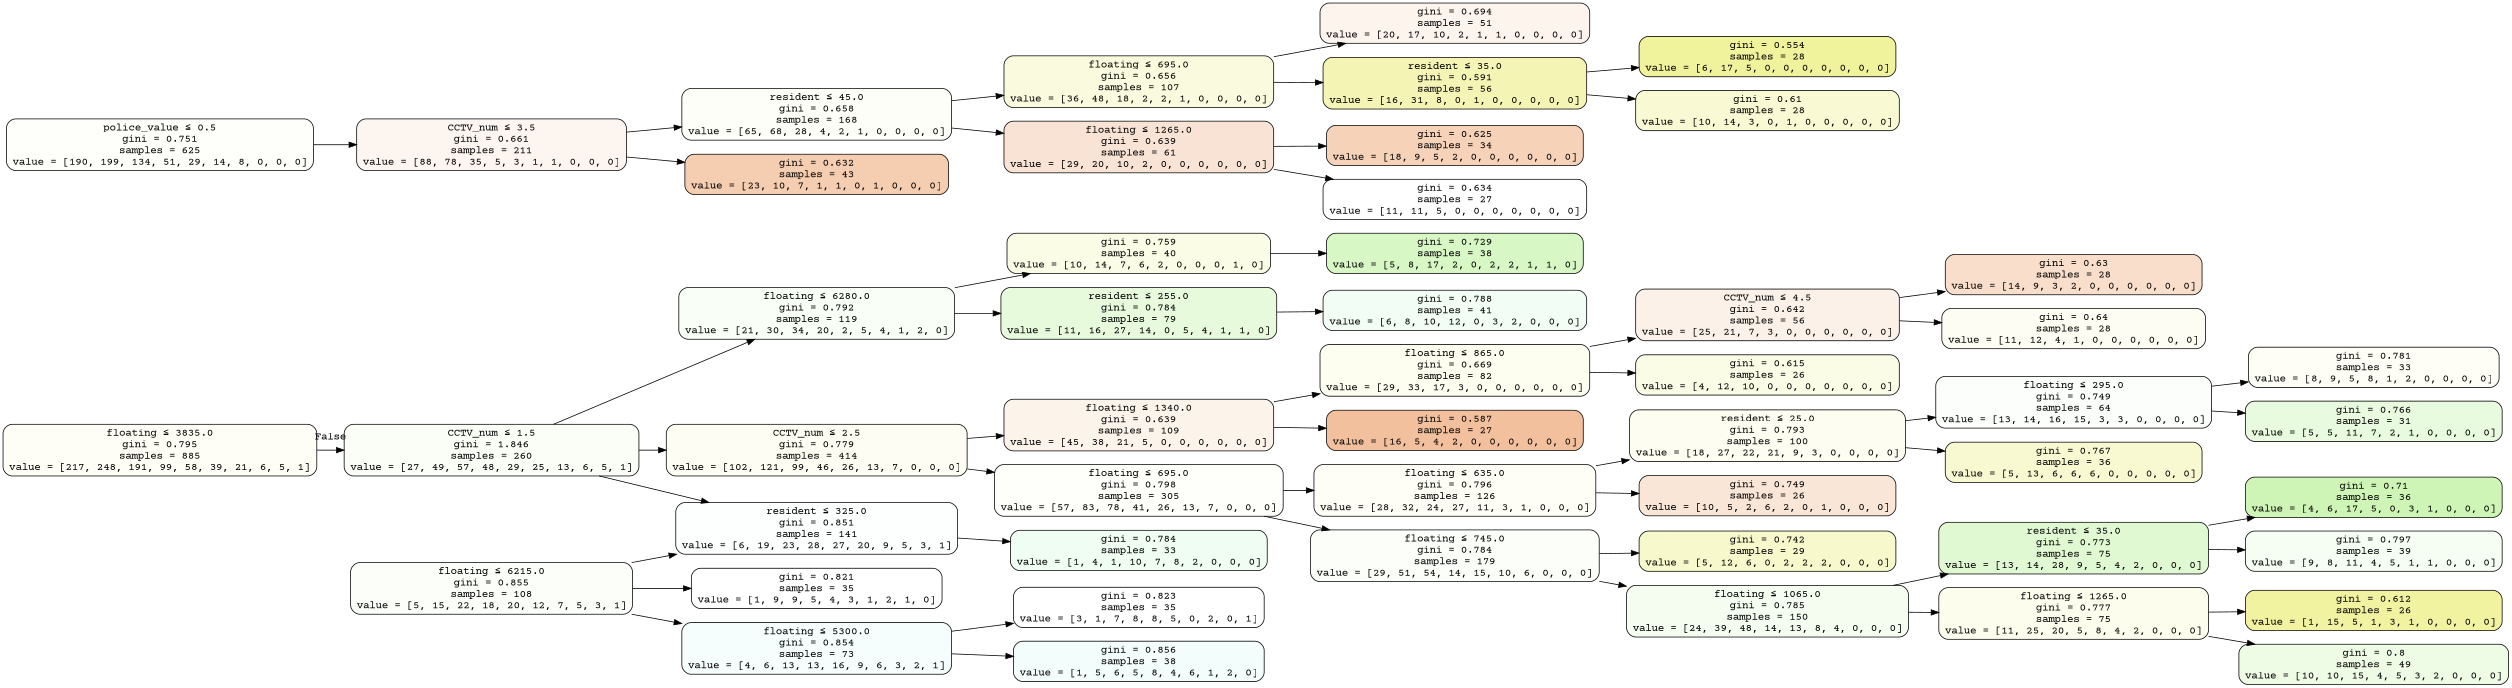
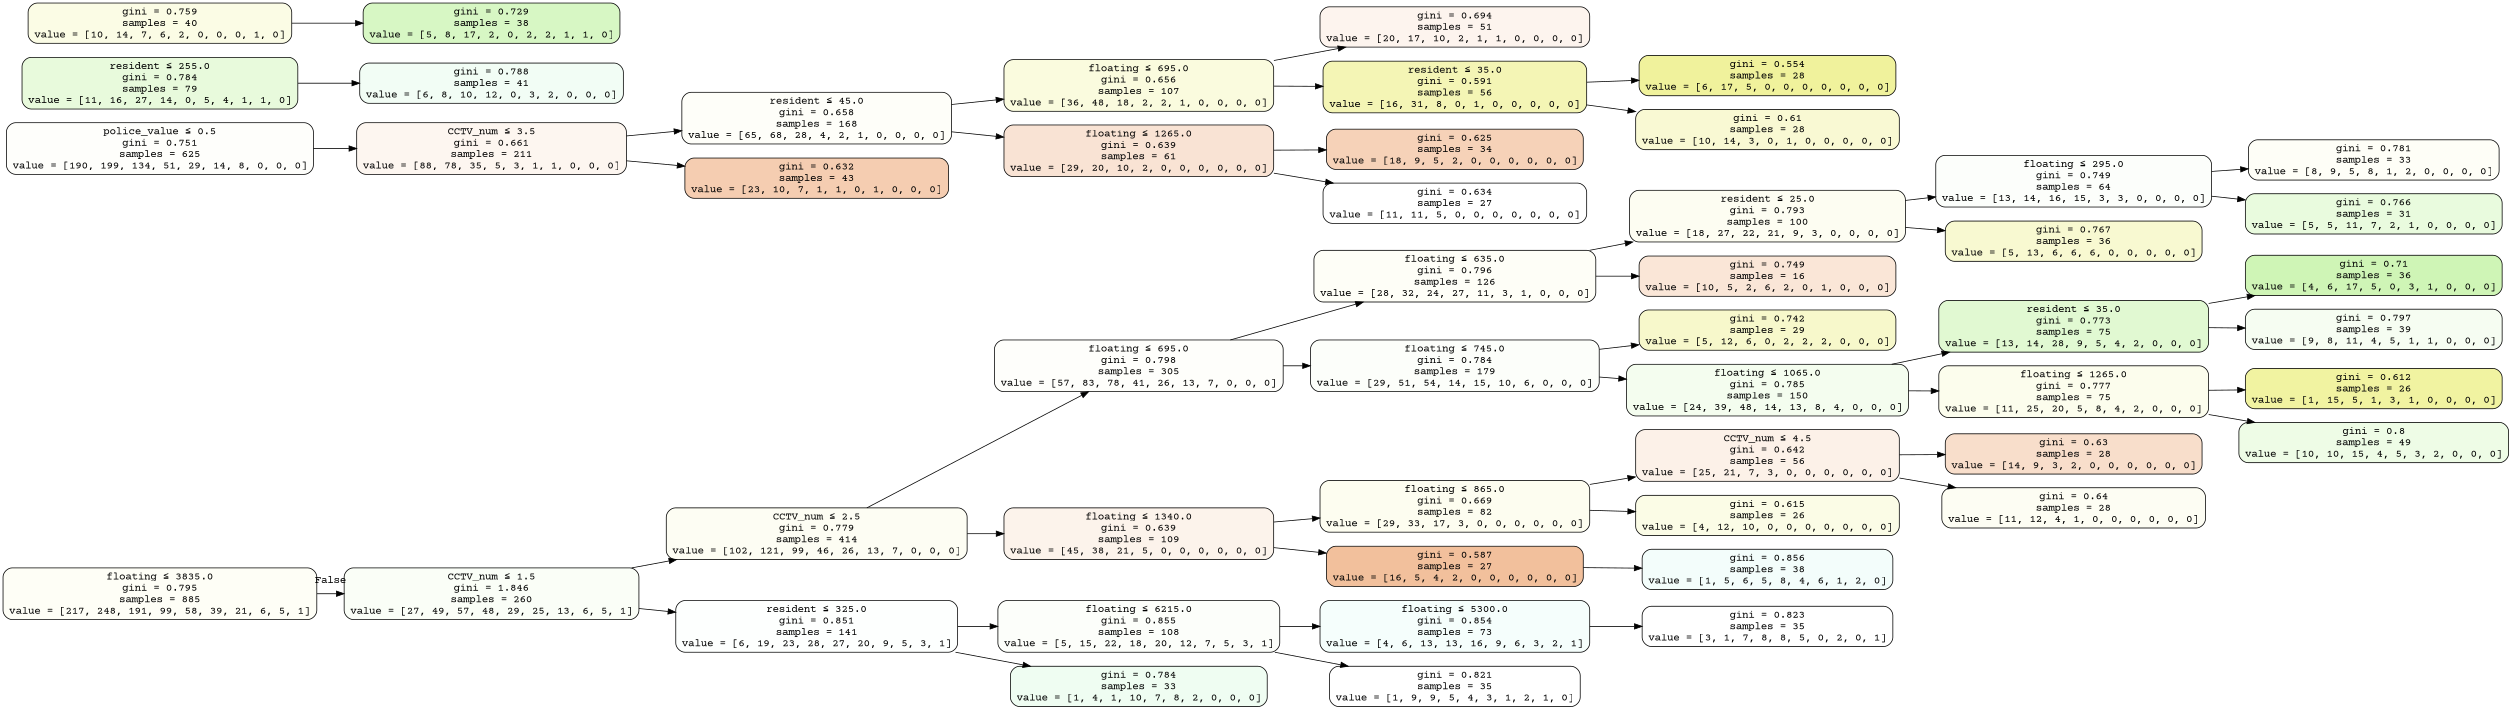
(817, 313) -> none
(1767, 495) -> (1767, 276)
(650, 559) -> (974, 626)
(979, 655) -> (1609, 568)
